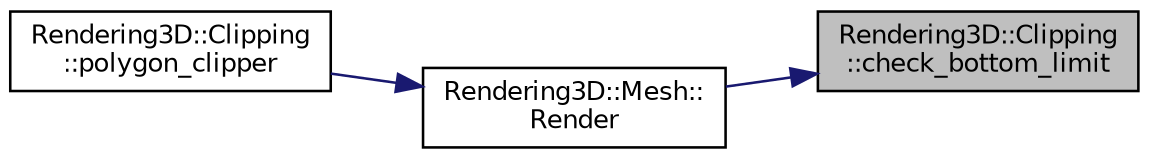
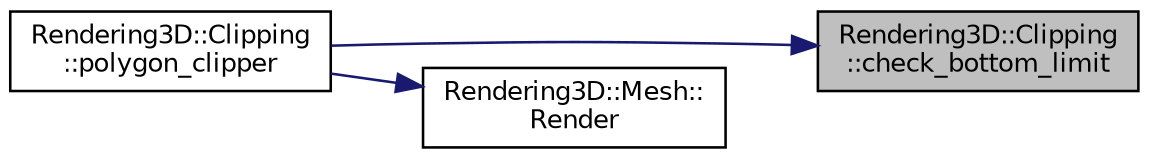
(759, 82) -> (561, 42)
